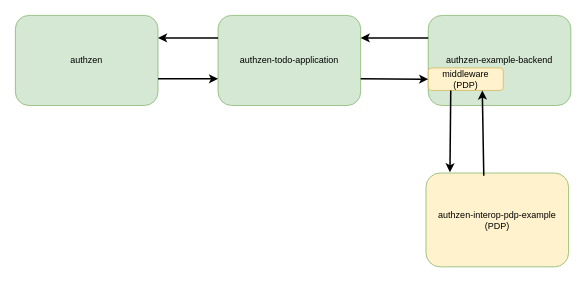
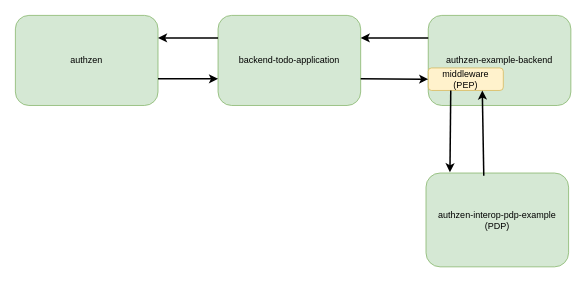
(289, 60) -> (289, 60)
(465, 79) -> (465, 79)
(497, 220) -> (497, 220)
